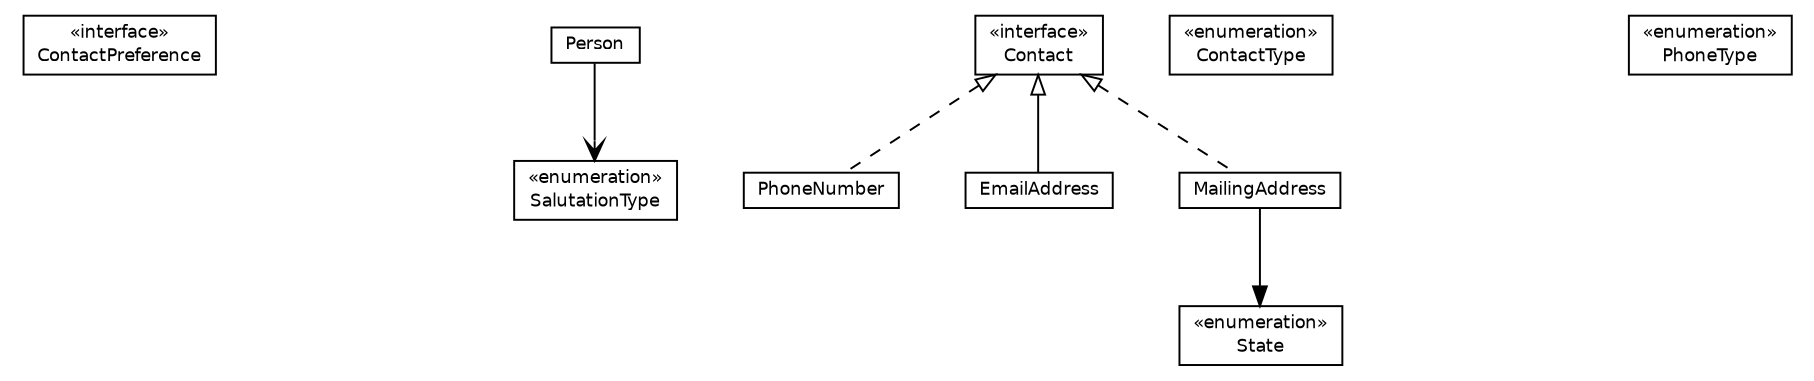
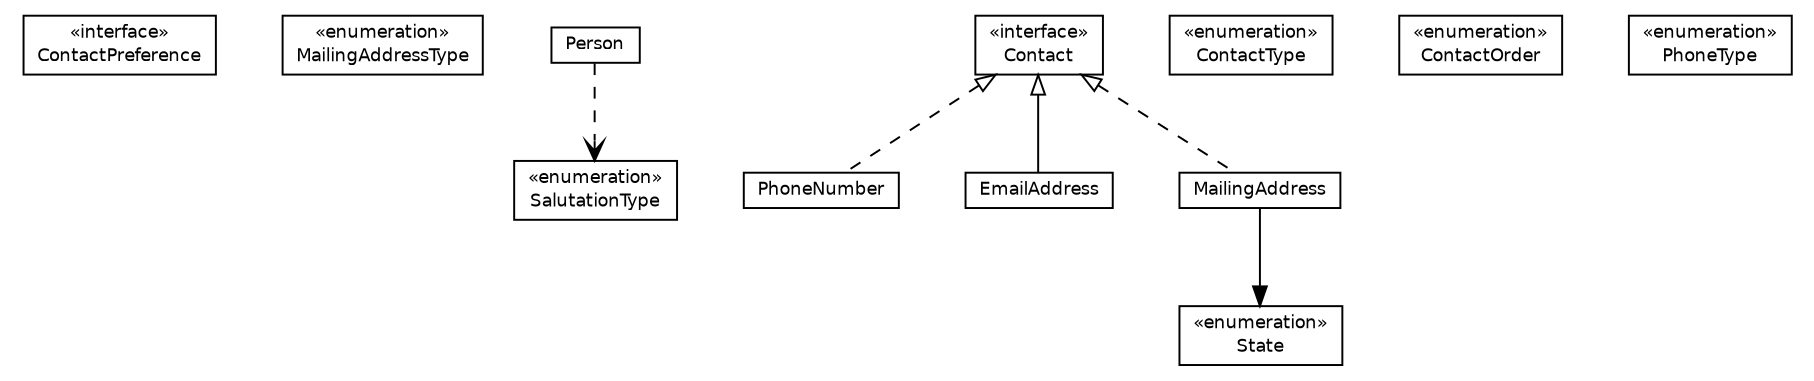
none -> (383, 45)
none -> (1480, 45)
(595, 102) -> (595, 102)
